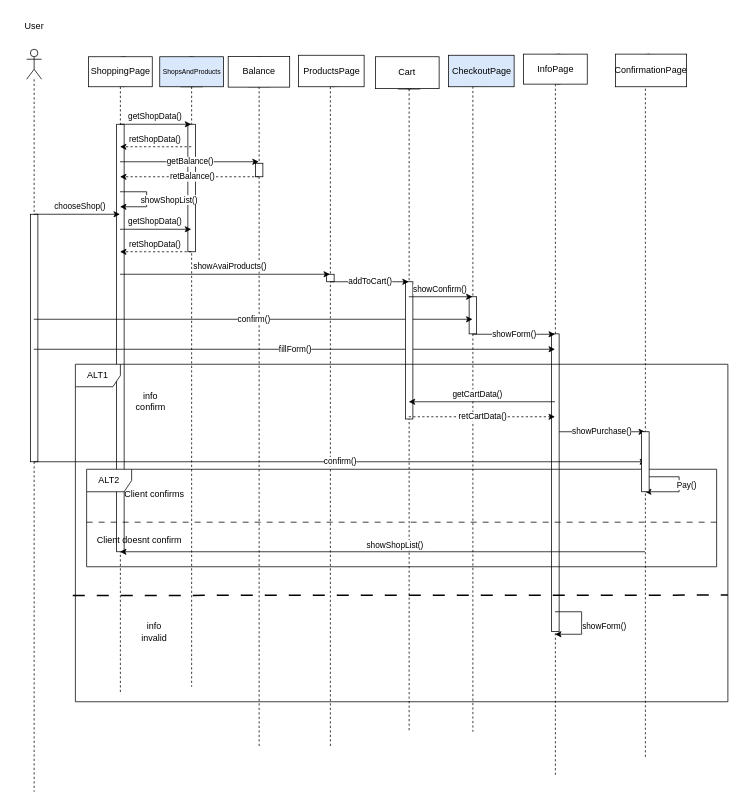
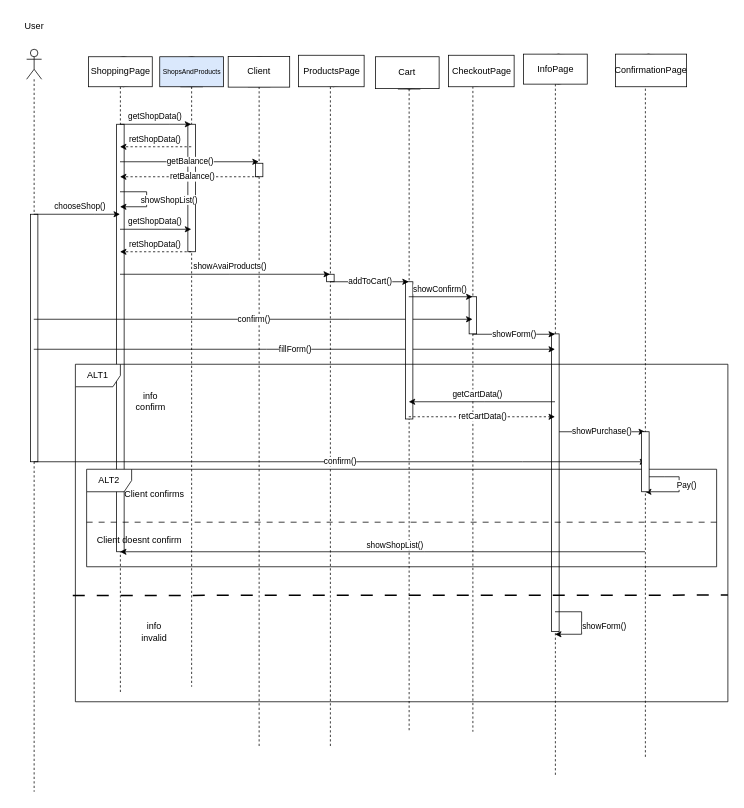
(481, 71) -> (481, 71)
(259, 72) -> (259, 72)
